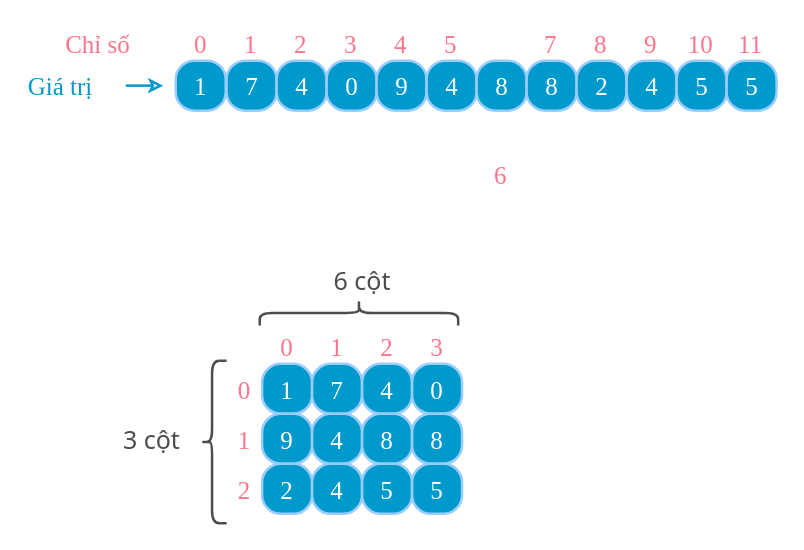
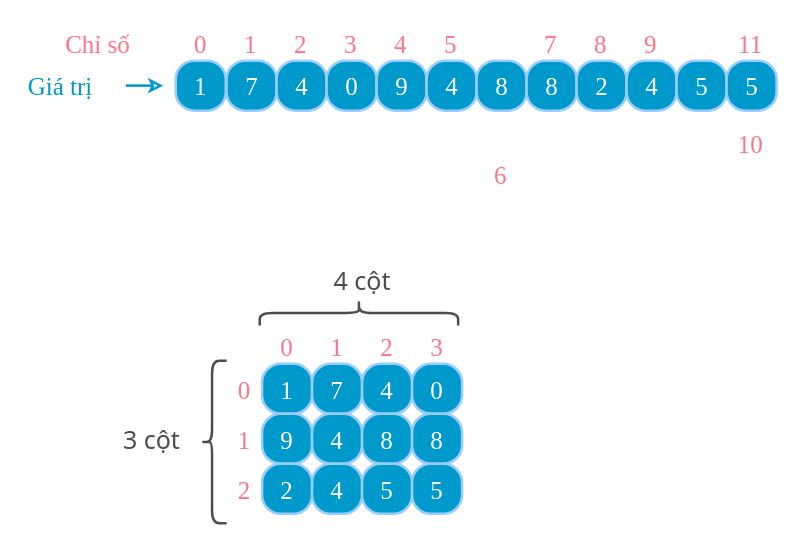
(701, 43) -> (751, 143)
(363, 281) -> (363, 281)
